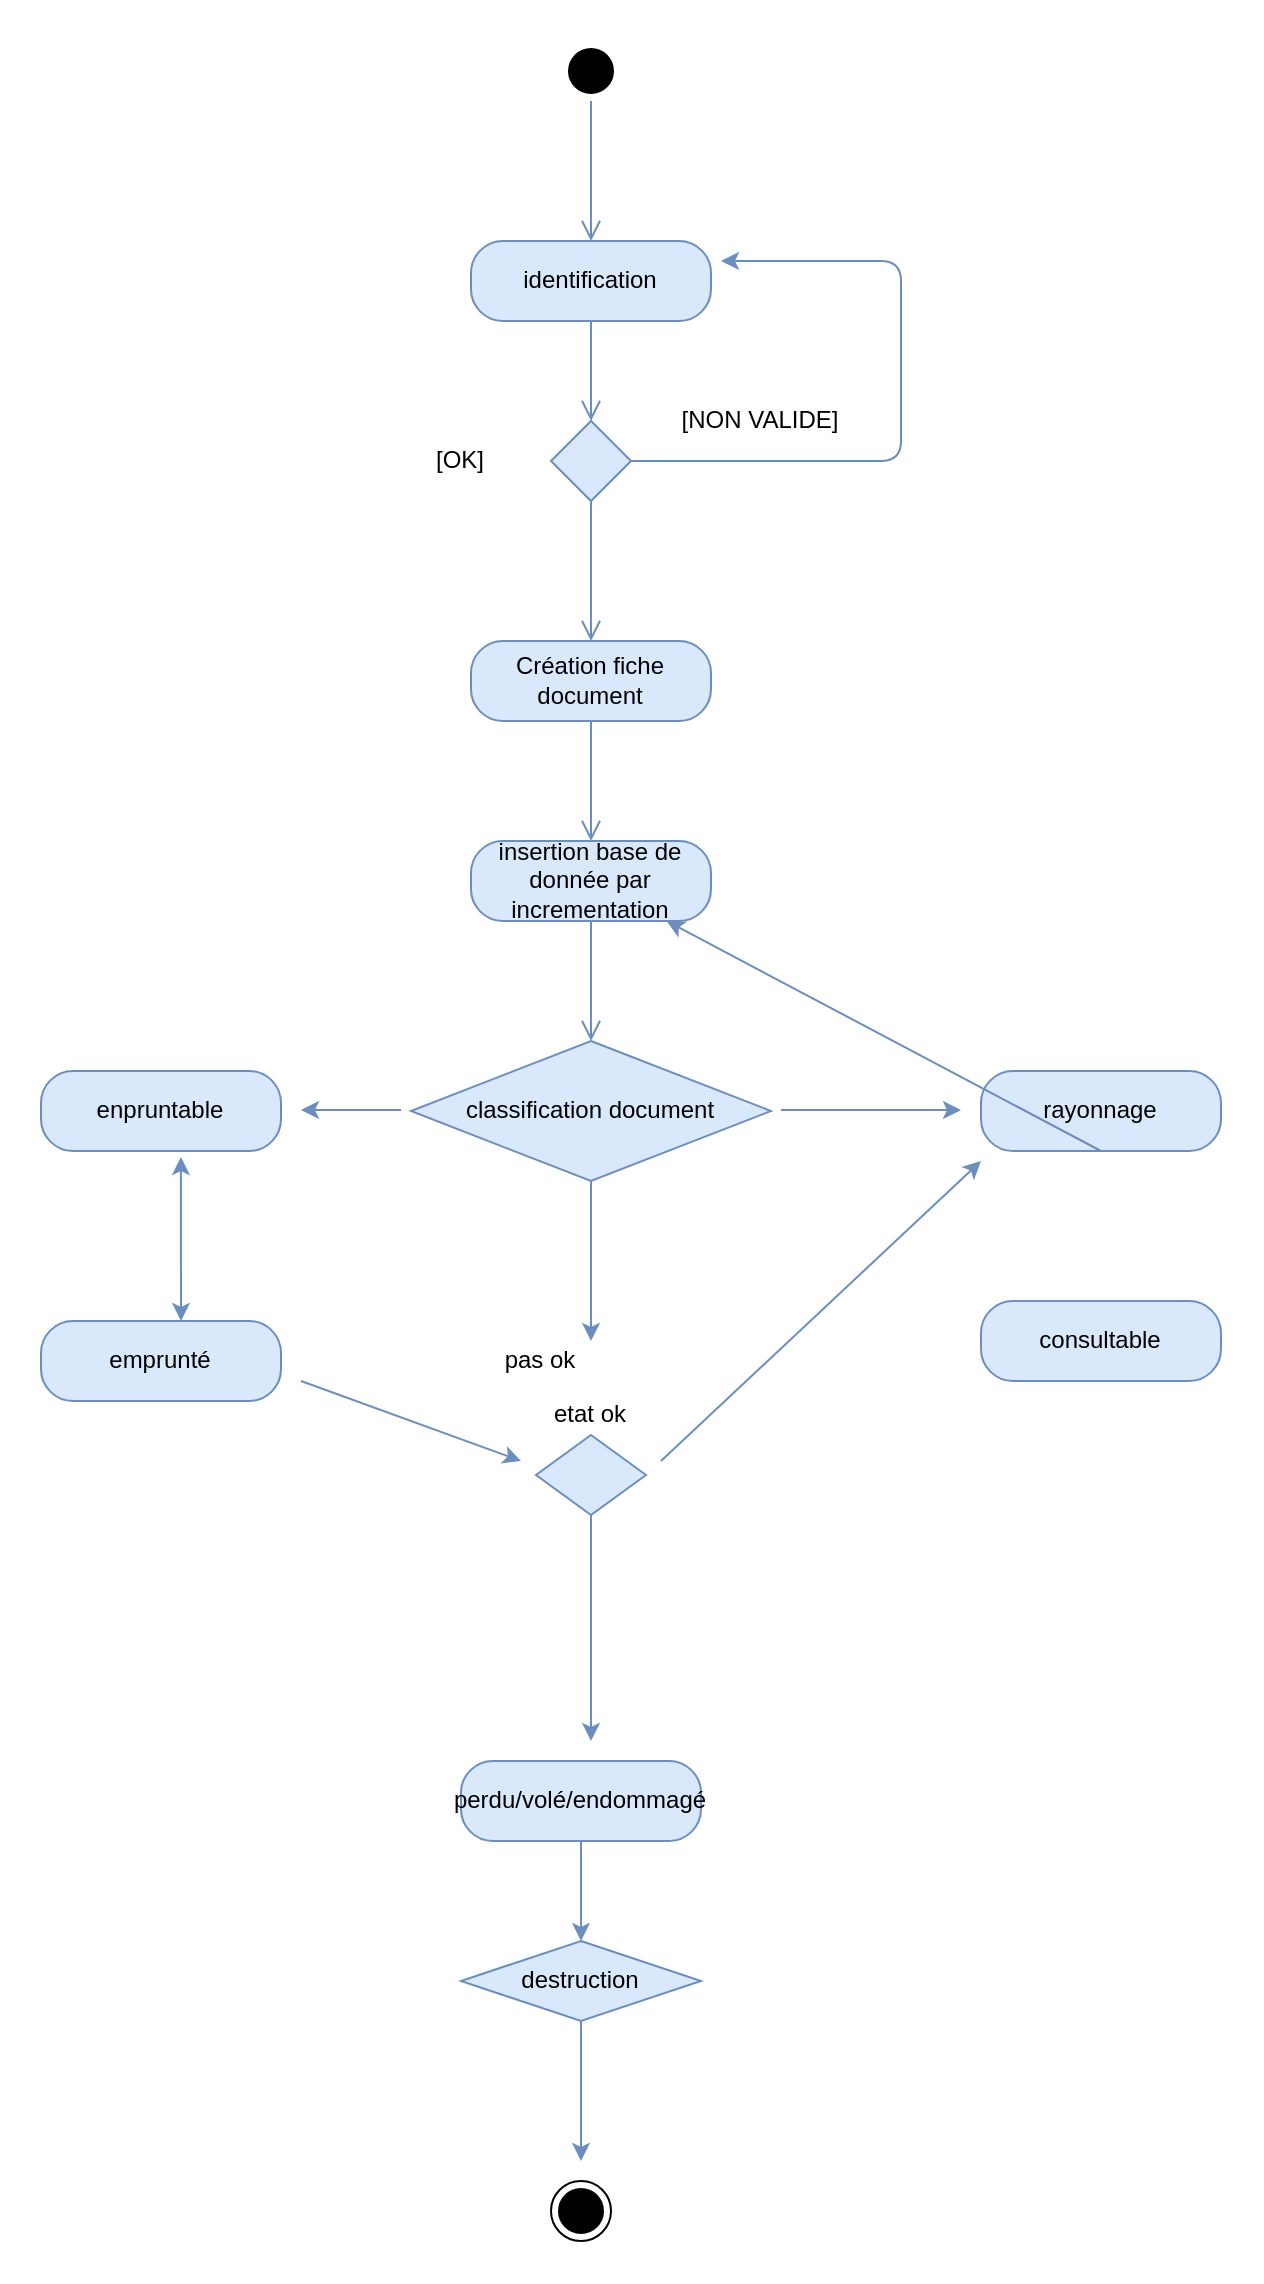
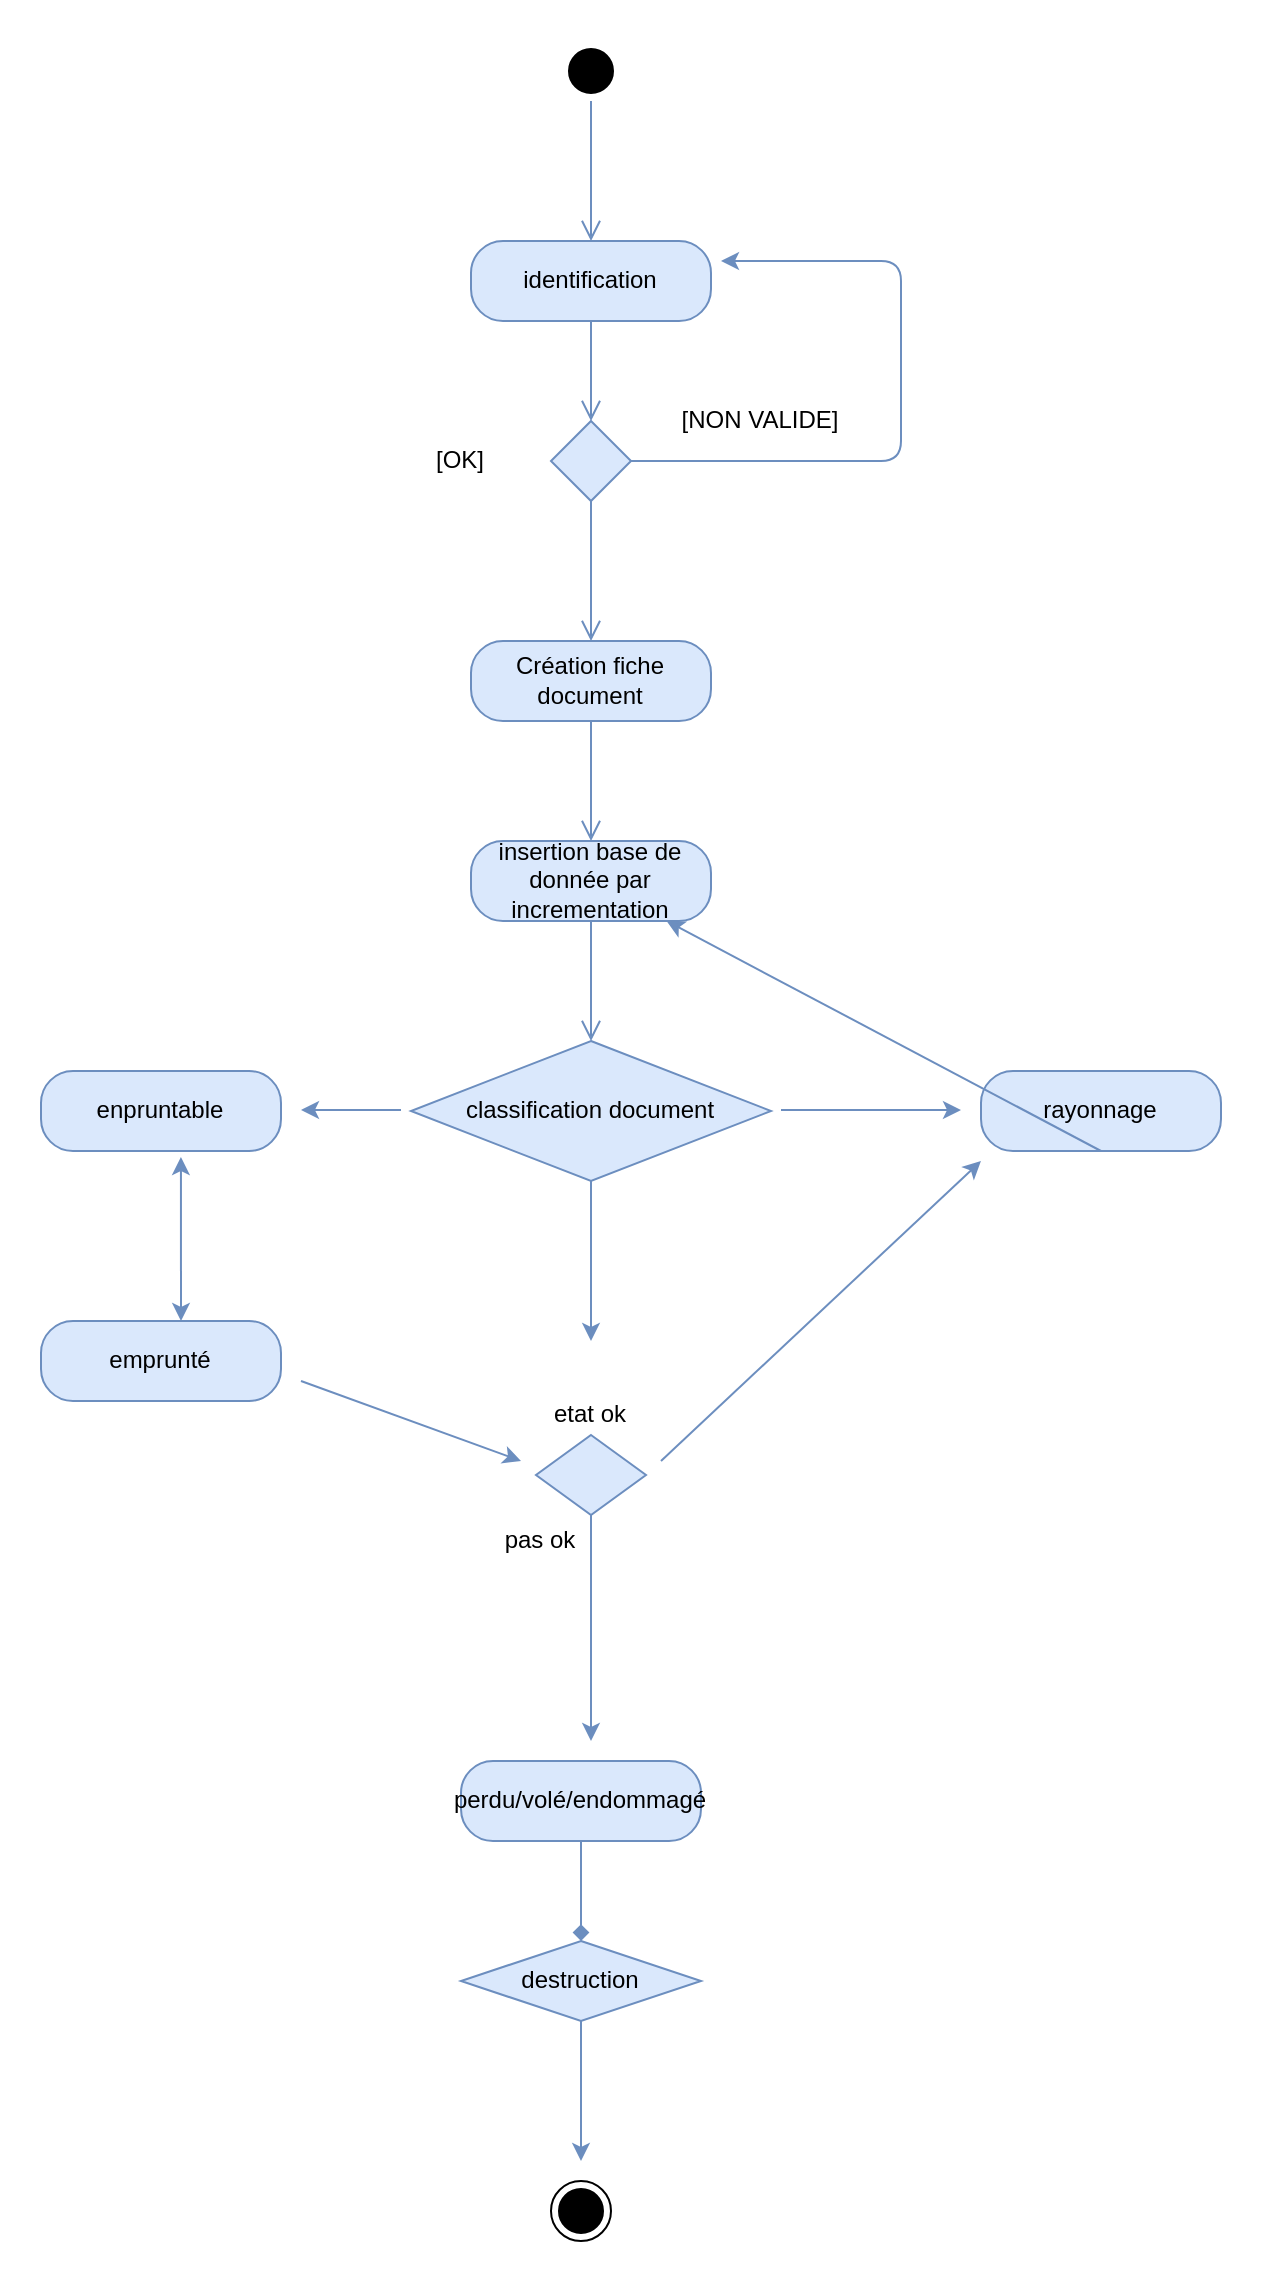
(1101, 1341) -> none
(541, 1361) -> (541, 1541)
(581, 1926) -> (581, 1925)
